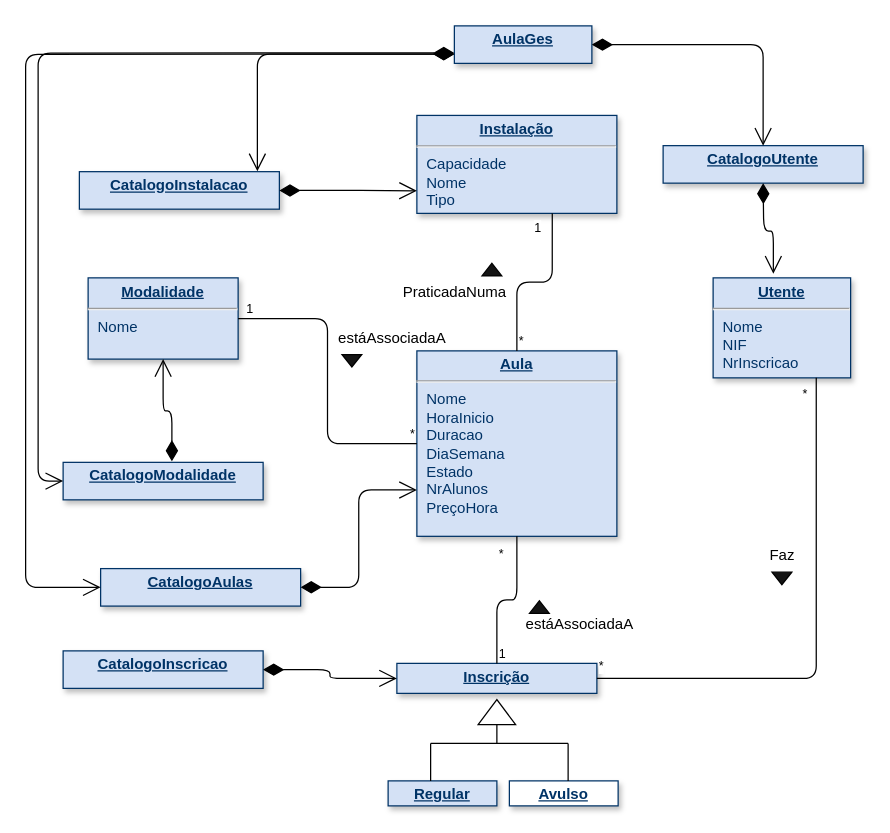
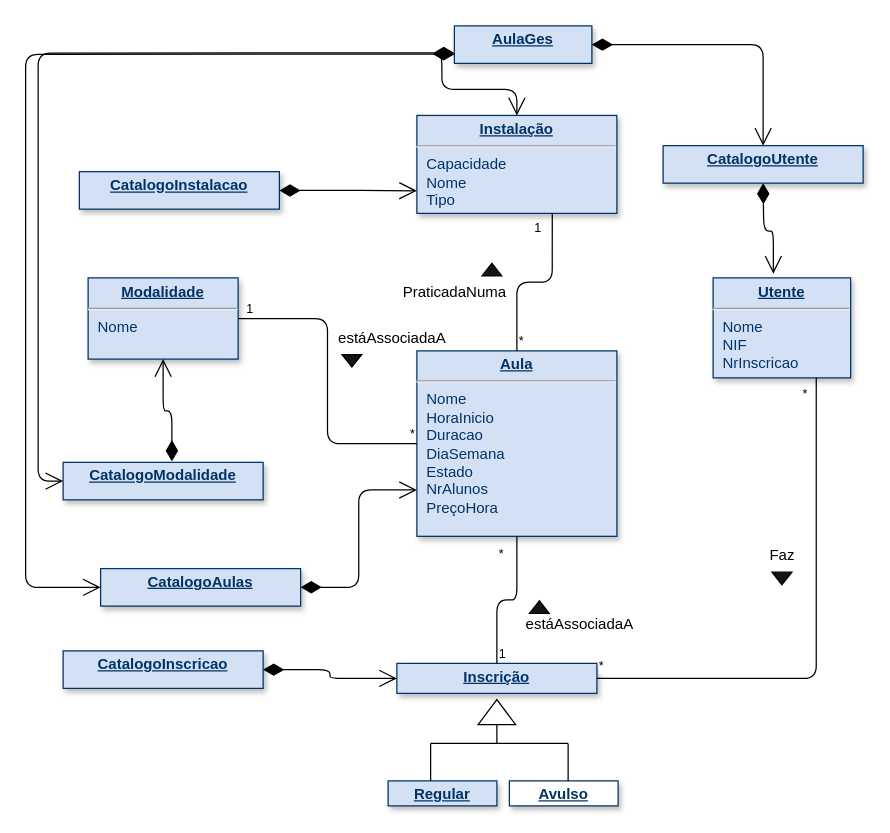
(257, 113) -> (476, 89)
